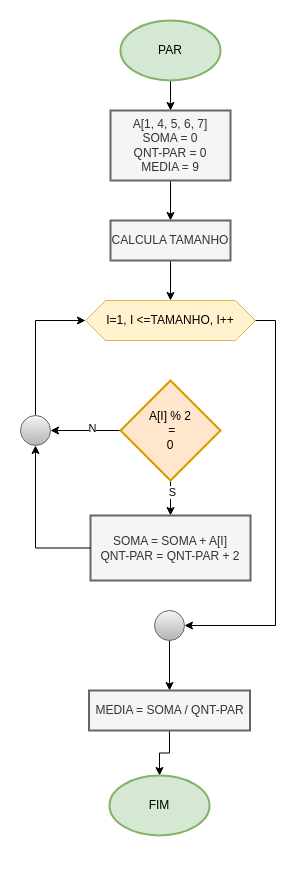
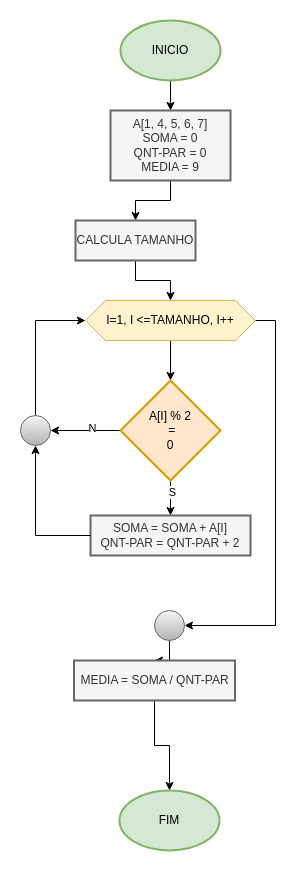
(171, 51) -> (171, 51)
(171, 241) -> (136, 241)
none -> (171, 357)
(171, 548) -> (171, 536)
(170, 711) -> (155, 681)
(160, 806) -> (170, 821)
